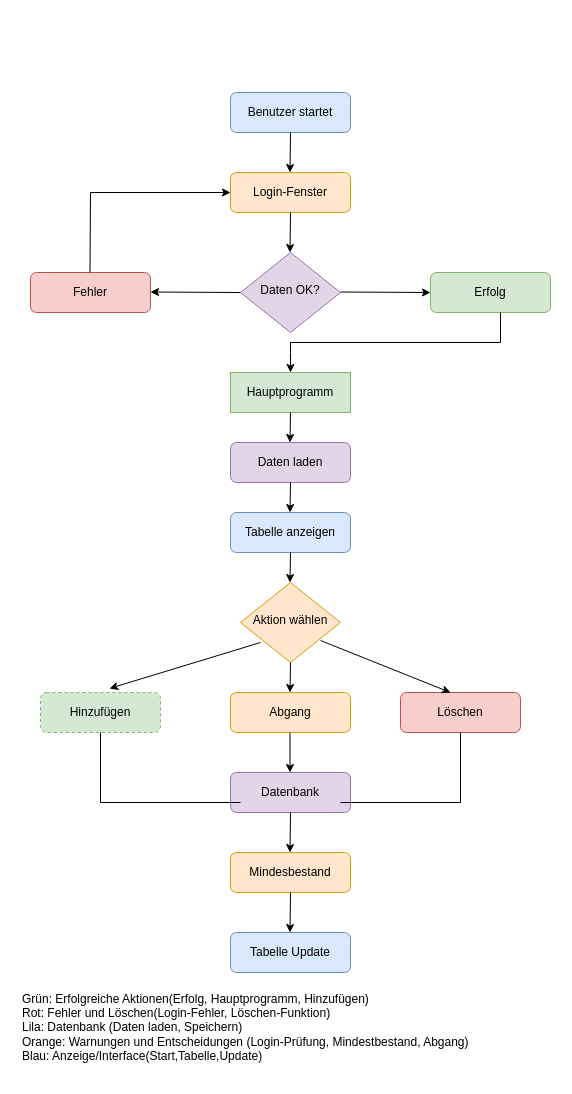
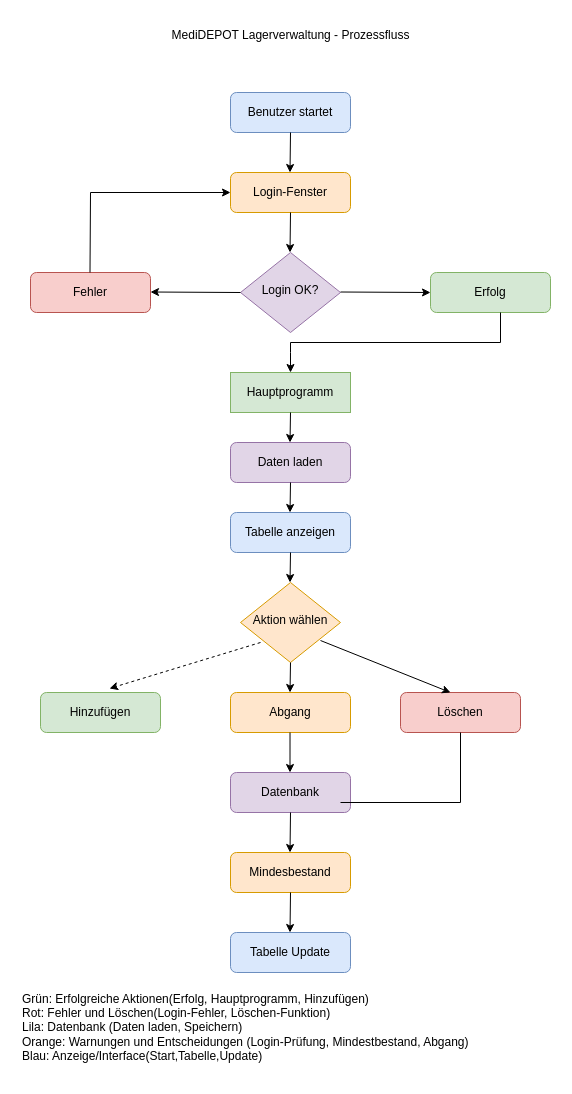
none -> (291, 36)
(291, 291) -> (291, 291)
(188, 665) -> (188, 665)
(101, 713) -> (101, 713)
(136, 803) -> none
